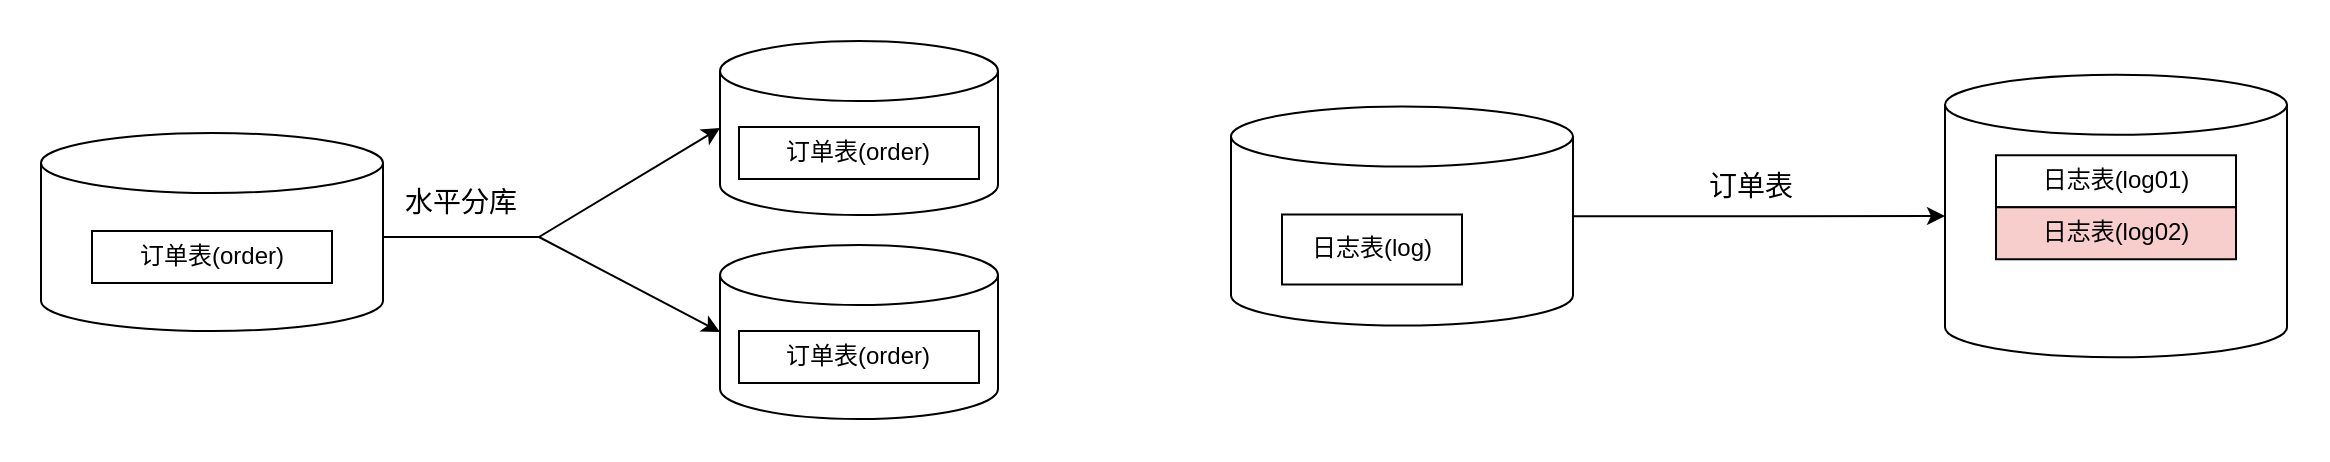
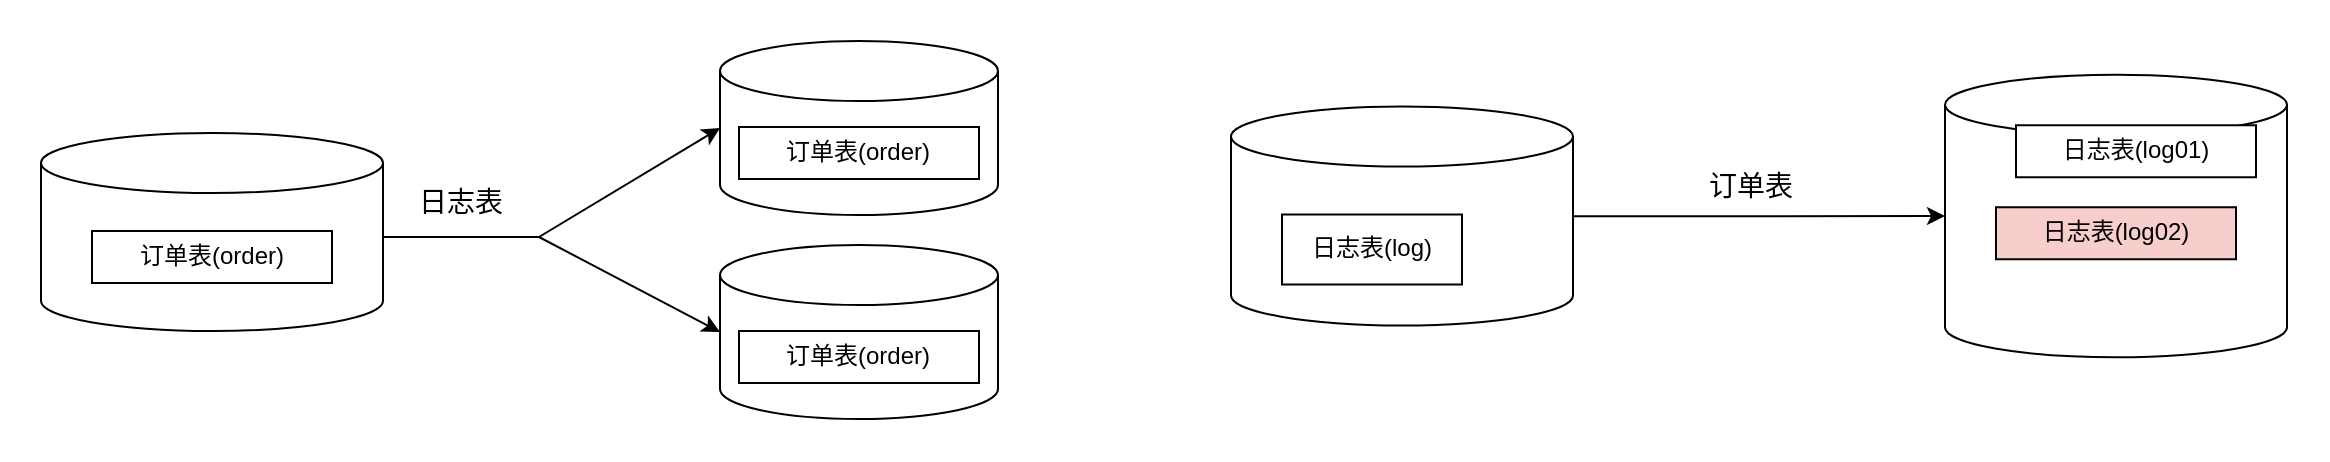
(2116, 181) -> (2136, 151)
(462, 203) -> (462, 203)
